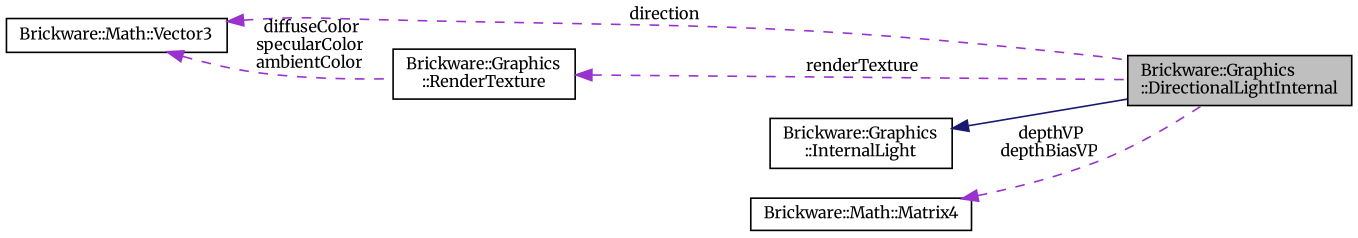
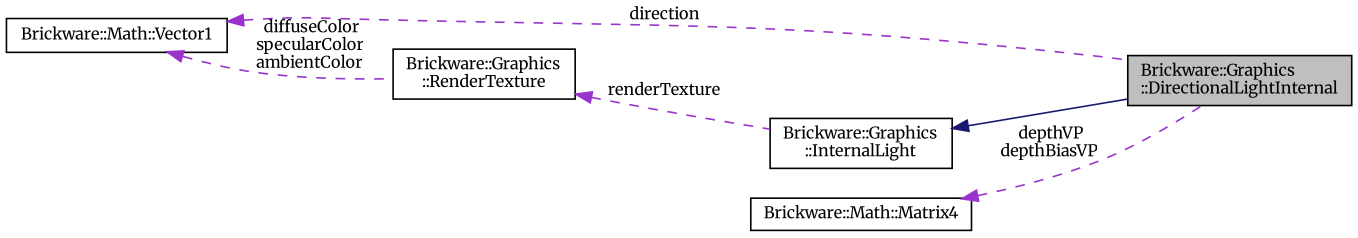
(117, 35) -> (117, 35)
(860, 77) -> (680, 114)
